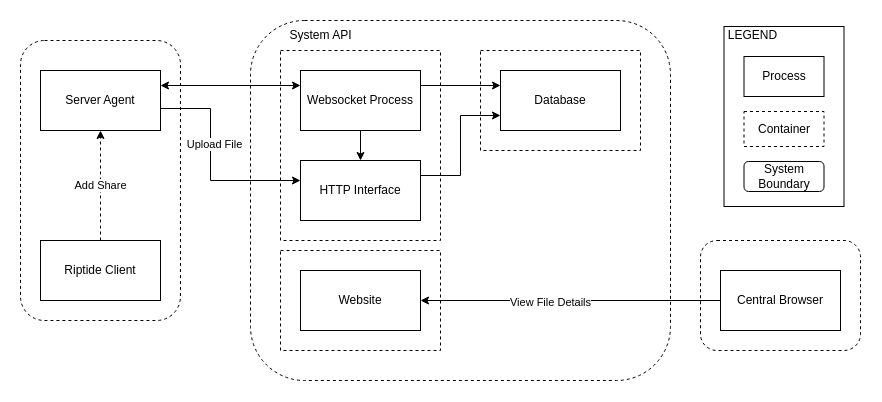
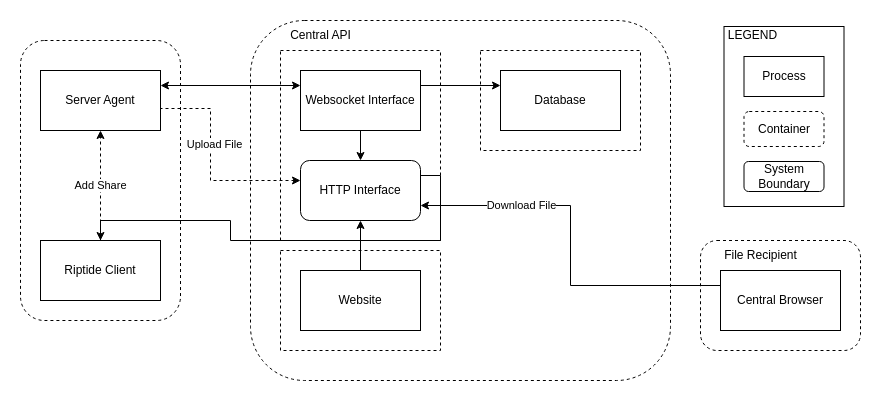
(321, 36) -> (321, 36)
(361, 101) -> (361, 101)
(784, 129) -> (784, 129)
(461, 141) -> (296, 241)
(236, 181) -> (236, 181)
(361, 191) -> (361, 191)
none -> (361, 249)
none -> (571, 250)
none -> (761, 256)
(574, 301) -> none
